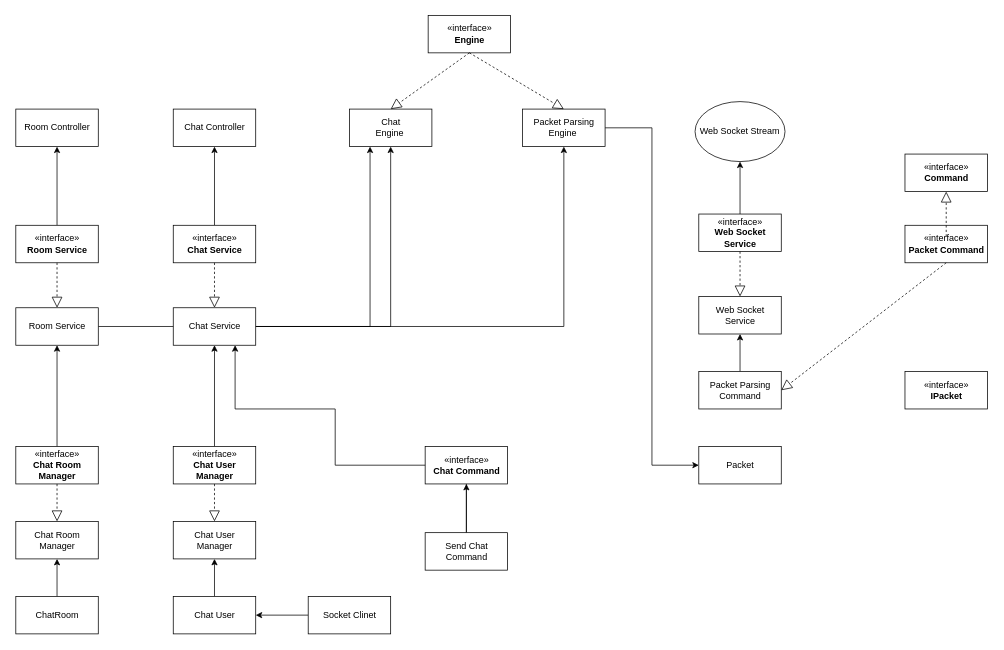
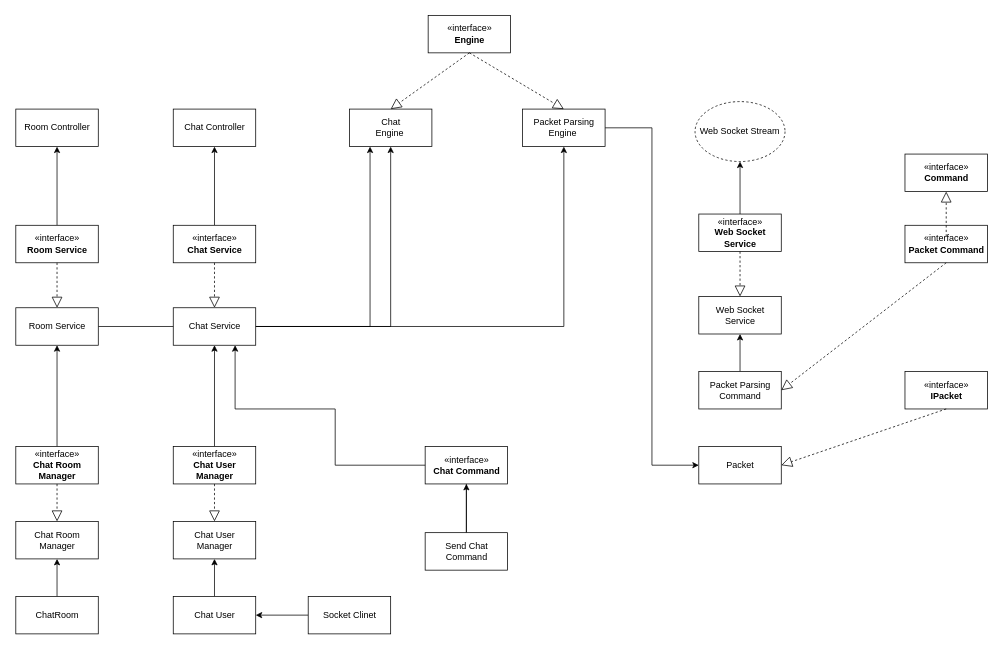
(740, 132) -> (740, 132)
none -> (869, 435)
